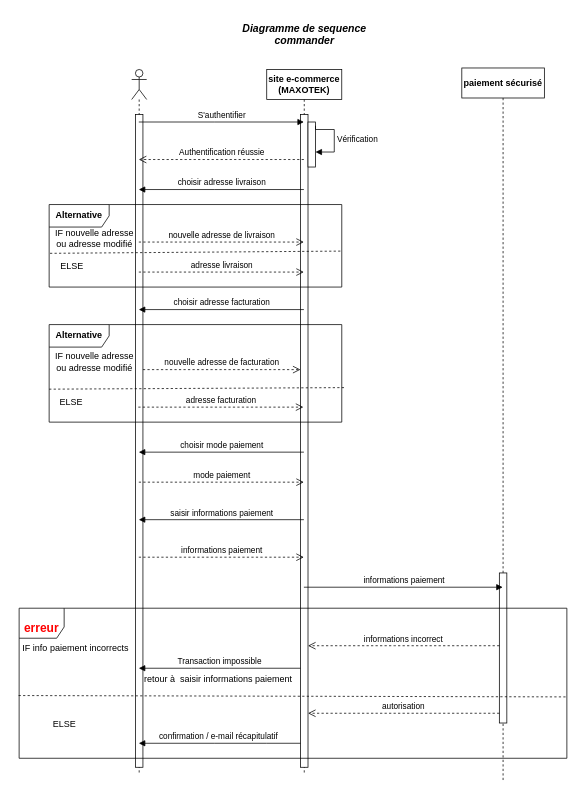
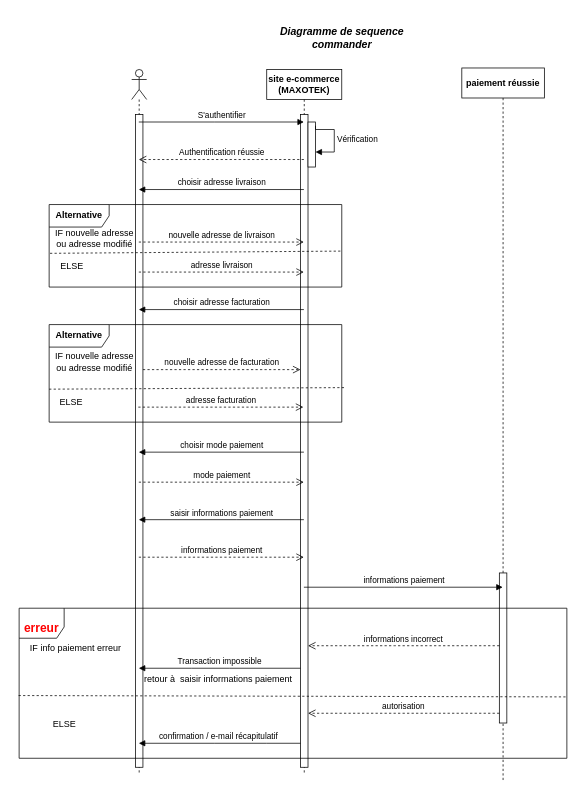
(304, 34) -> (342, 38)
(503, 83) -> (503, 83)
(76, 648) -> (76, 648)
